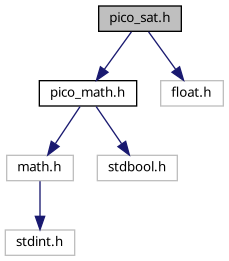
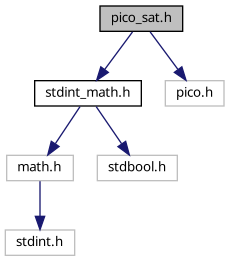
(88, 93) -> (88, 93)
(192, 93) -> (195, 93)
